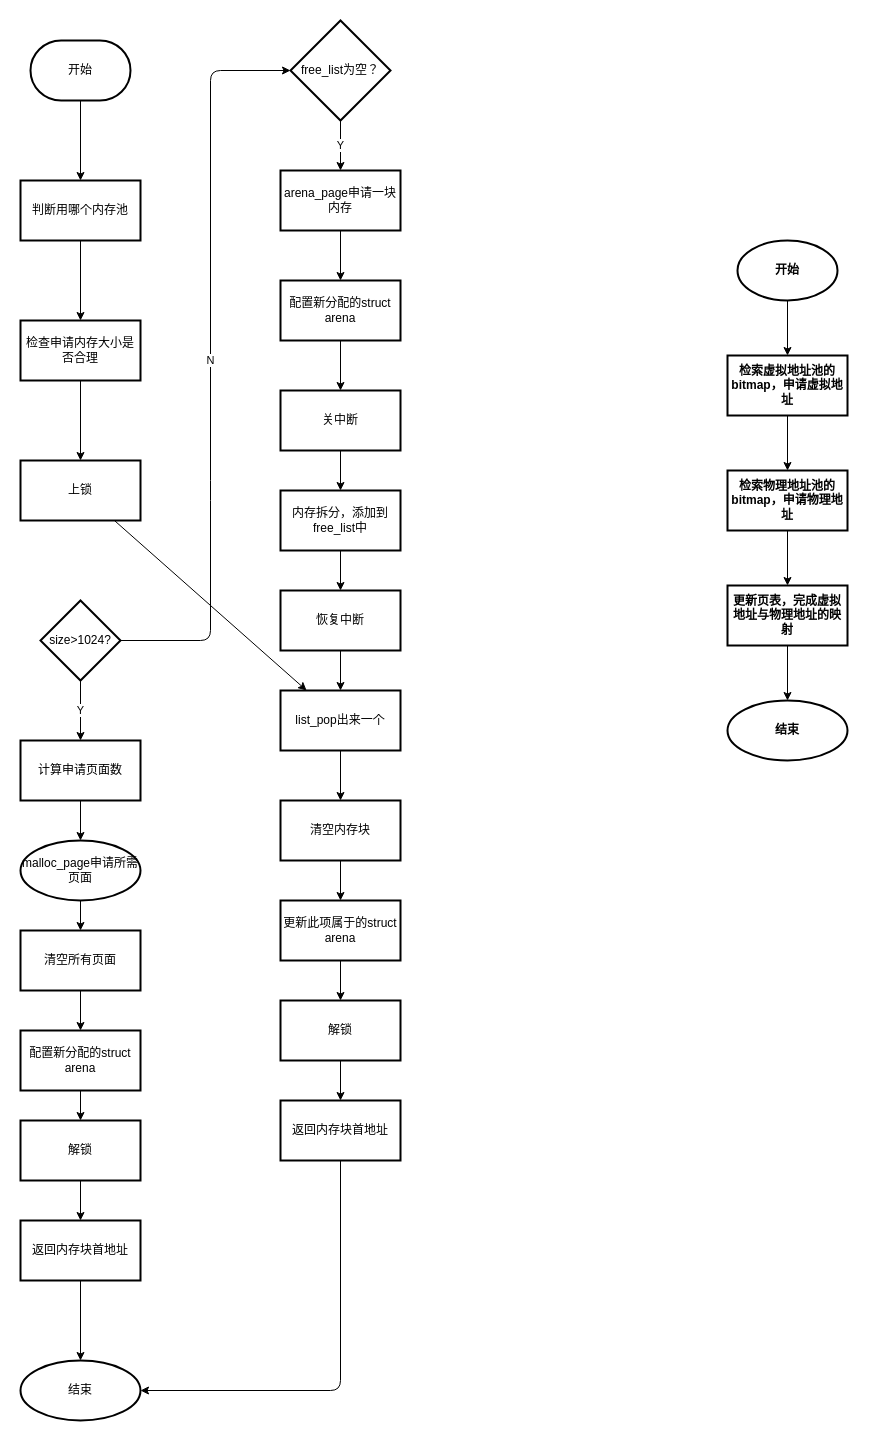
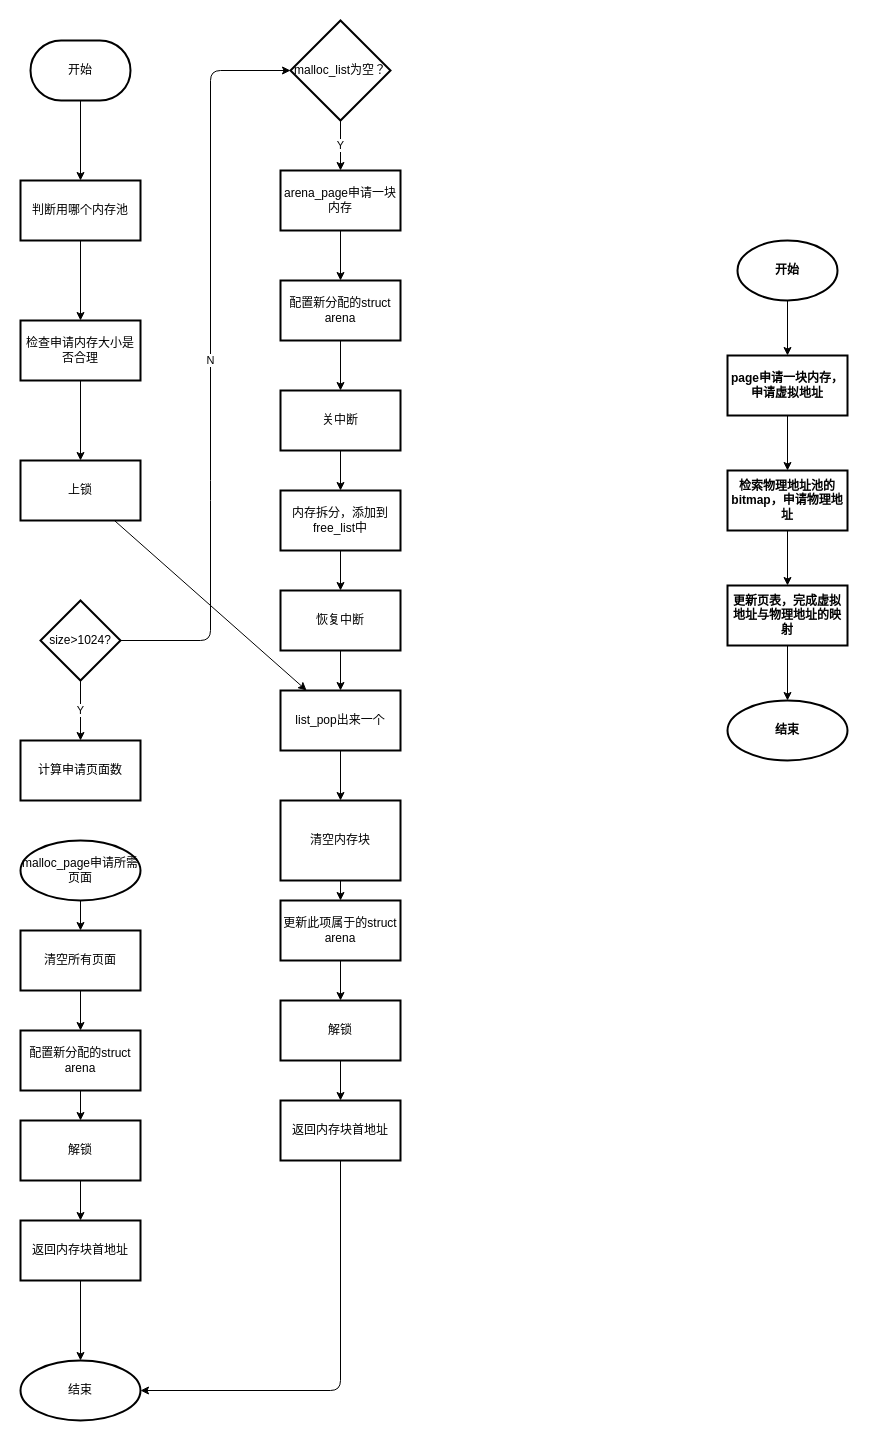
(341, 71) -> (341, 71)
(788, 386) -> (788, 386)
(81, 817) -> none
(341, 831) -> (341, 841)
